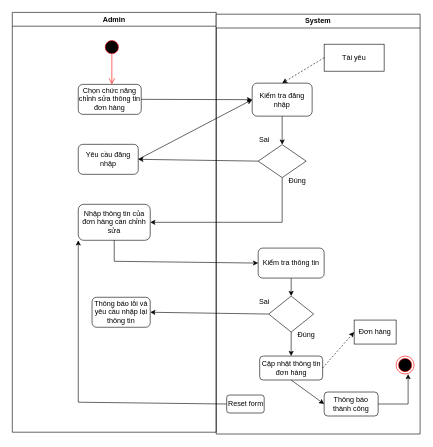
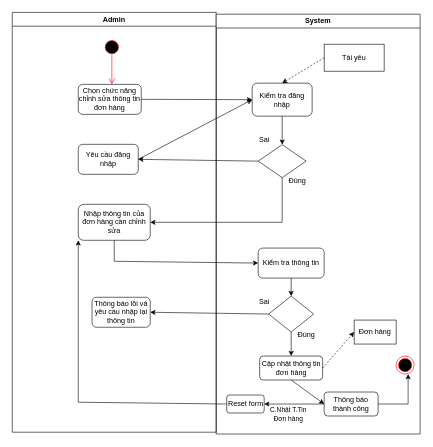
none -> (269, 404)
